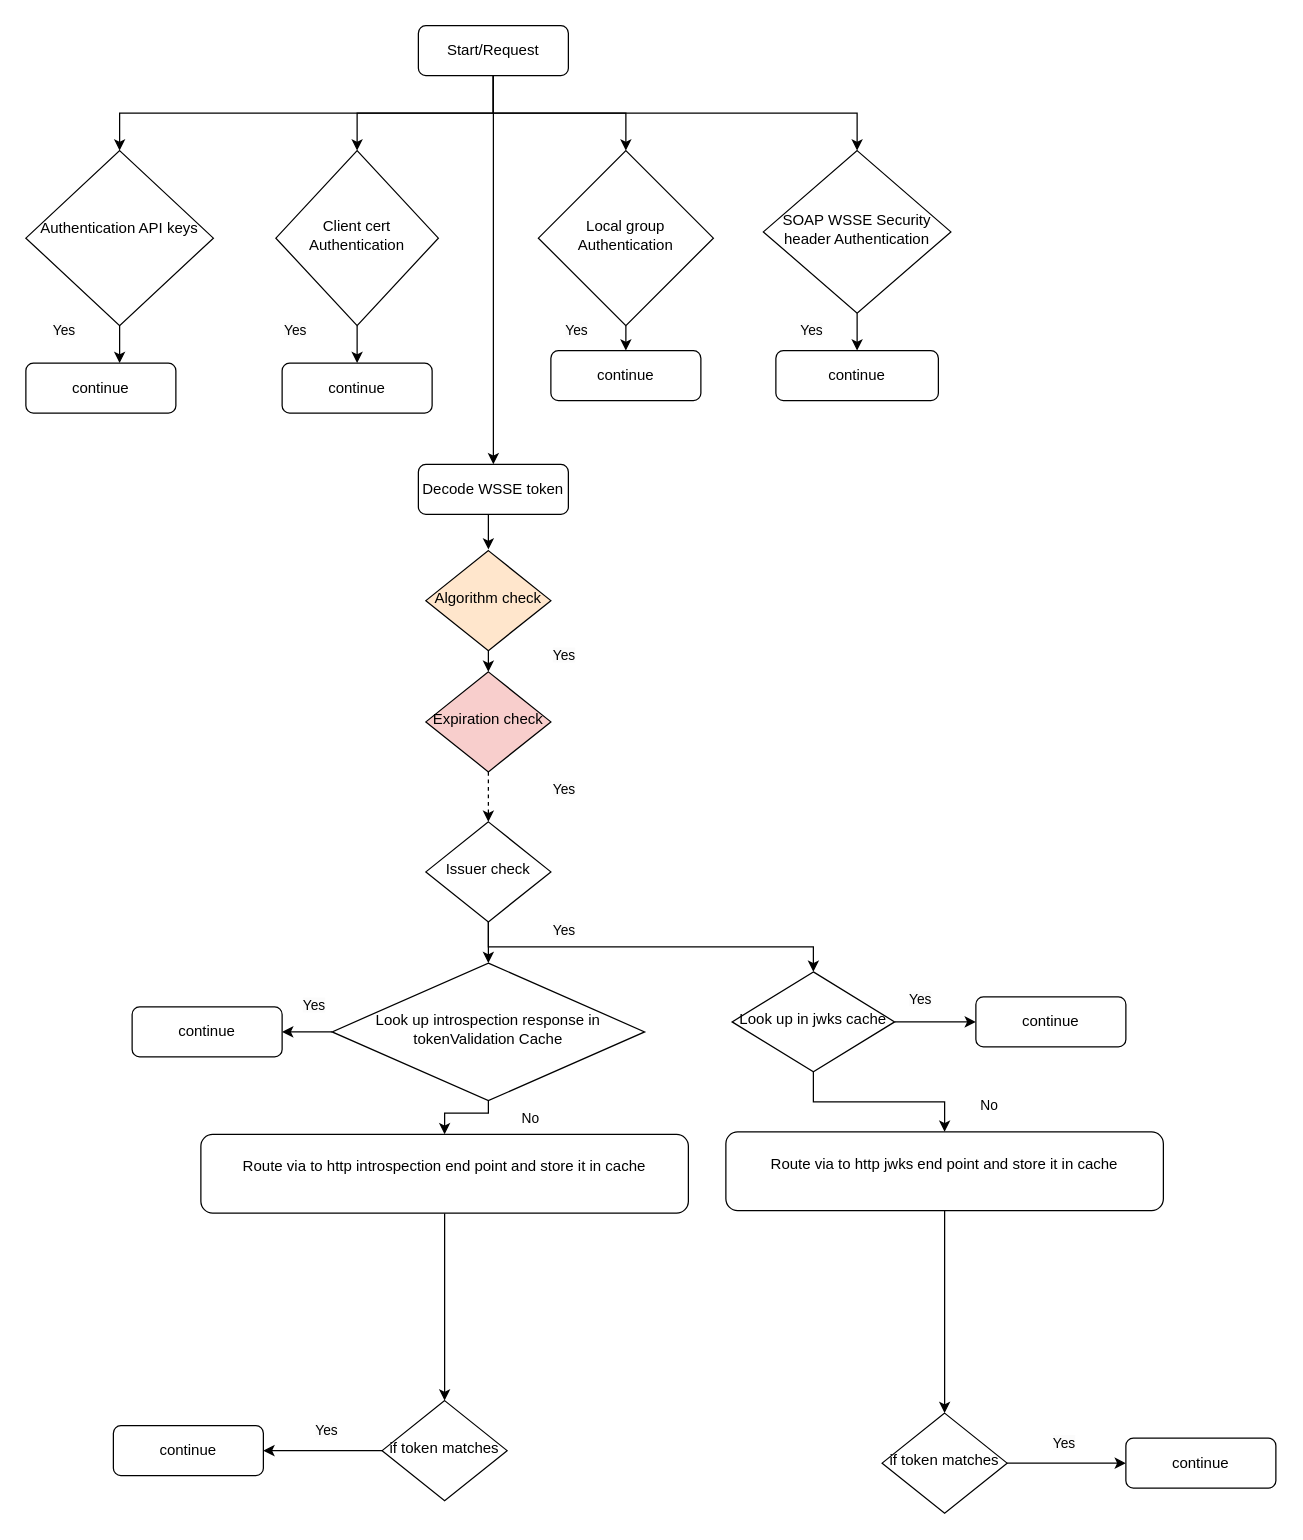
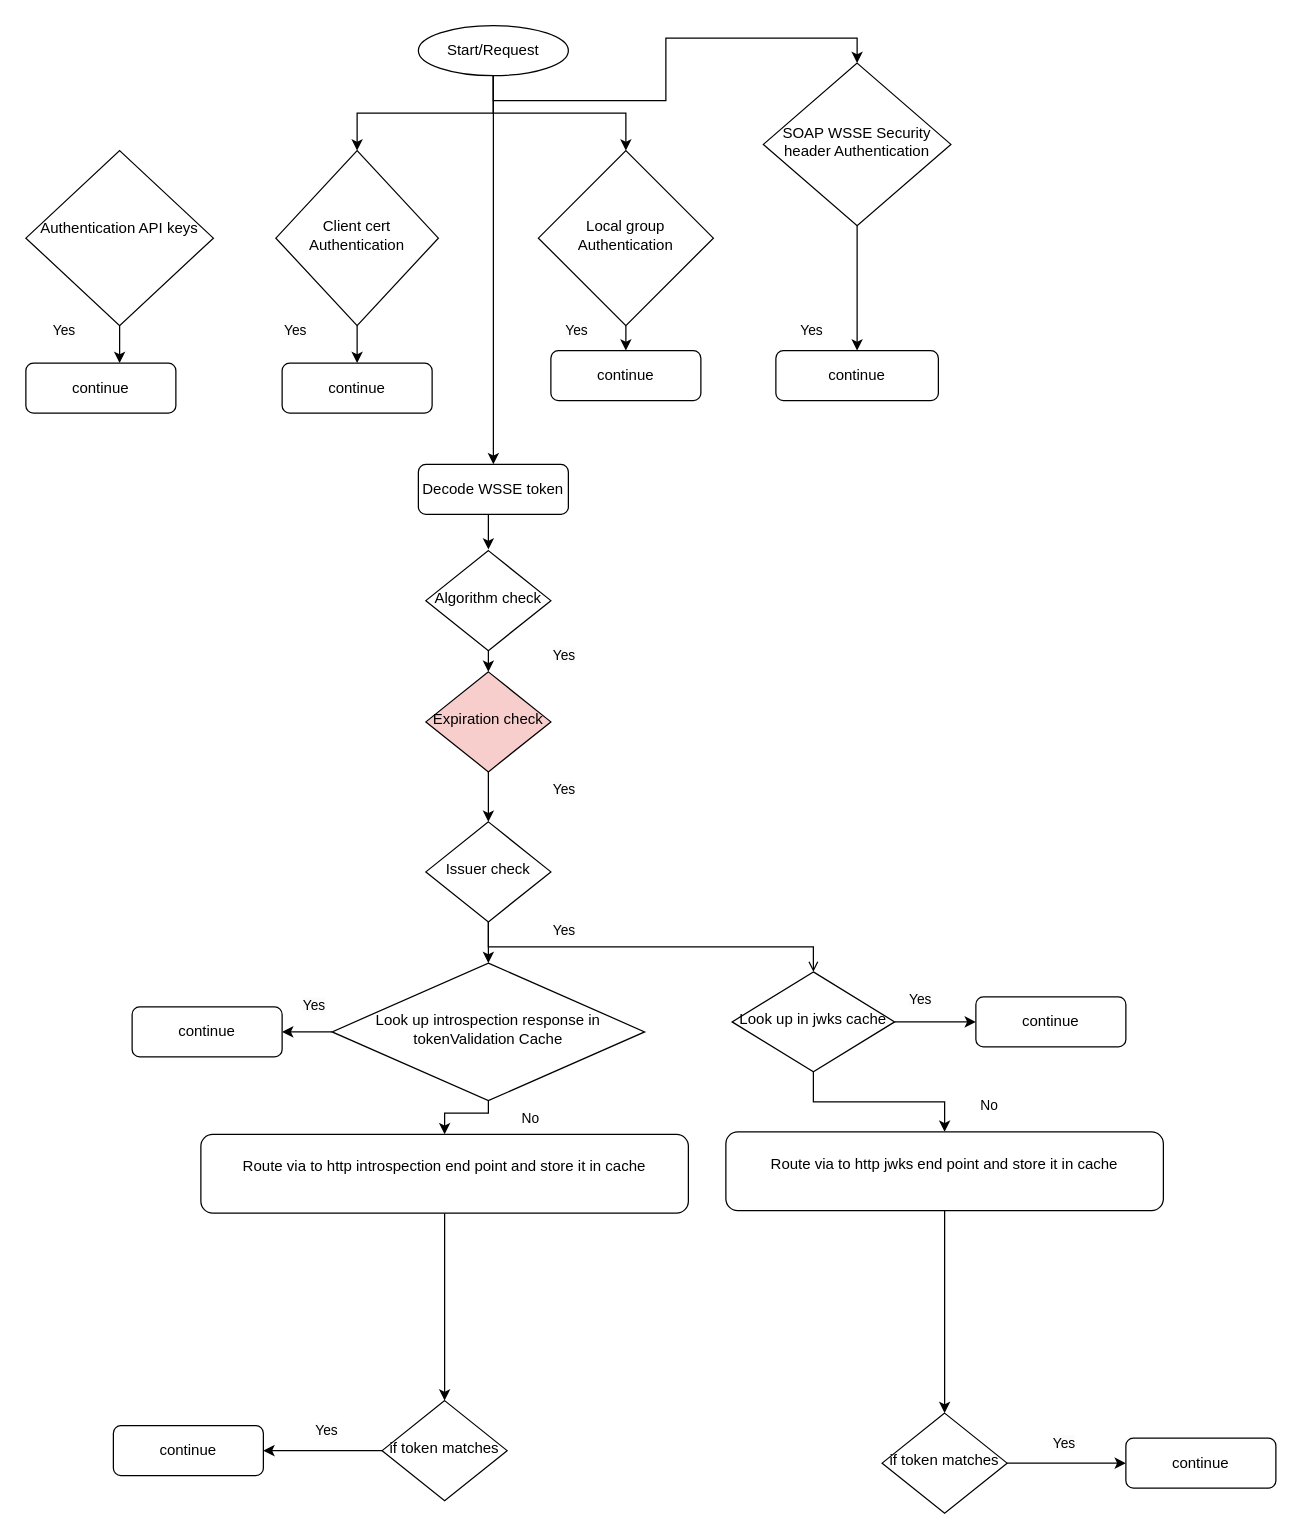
(493, 51) -> (493, 51)
(223, 113) -> none
(857, 232) -> (857, 144)
(488, 601) -> (488, 601)
(488, 792) -> (488, 792)
(813, 962) -> (813, 964)
